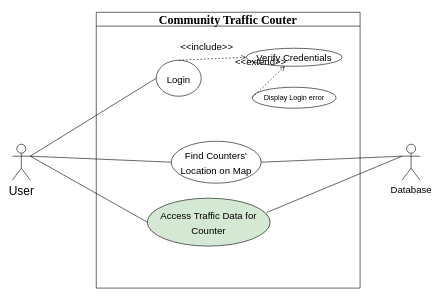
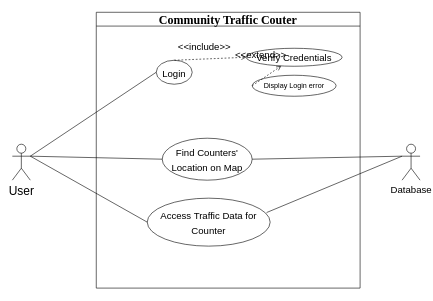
(179, 78) -> (174, 72)
(294, 98) -> (294, 86)
(216, 162) -> (207, 159)
(209, 222) -> (209, 222)
